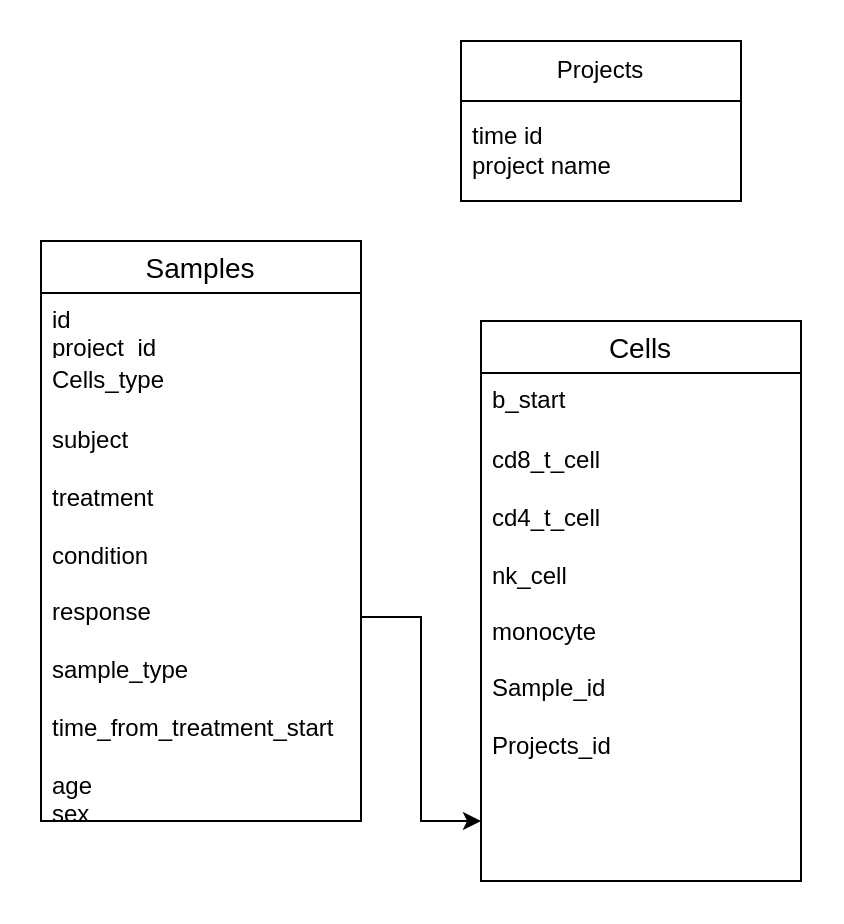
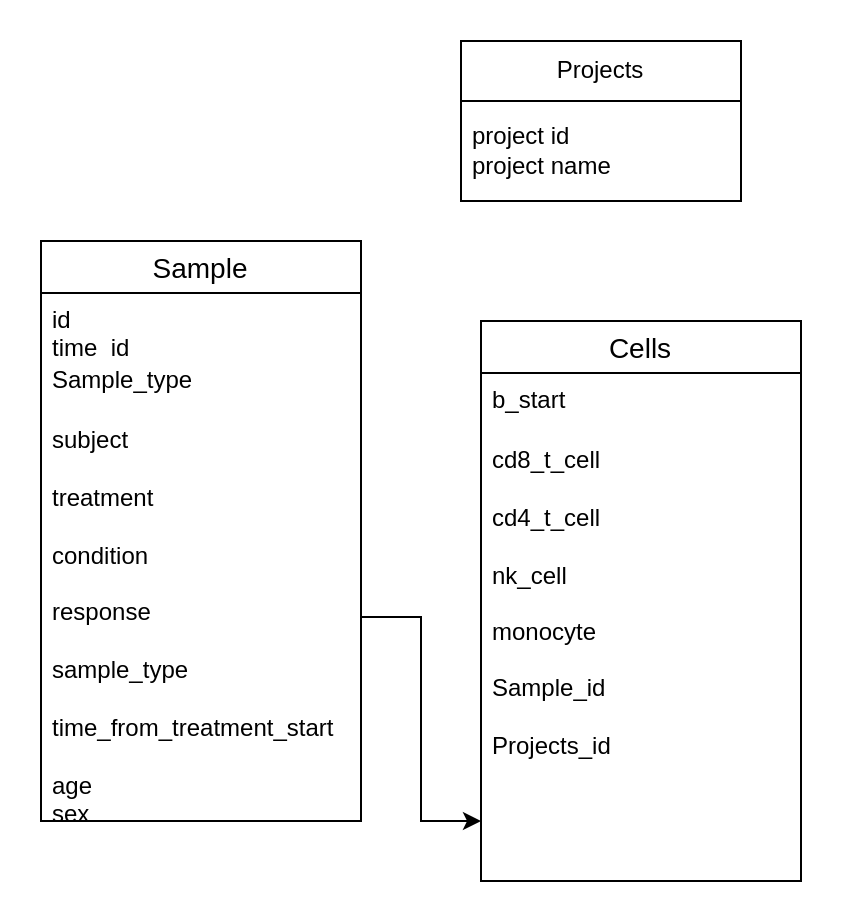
(551, 151) -> (551, 151)
(200, 269) -> (200, 269)
(117, 336) -> (94, 336)
(114, 381) -> (124, 381)
